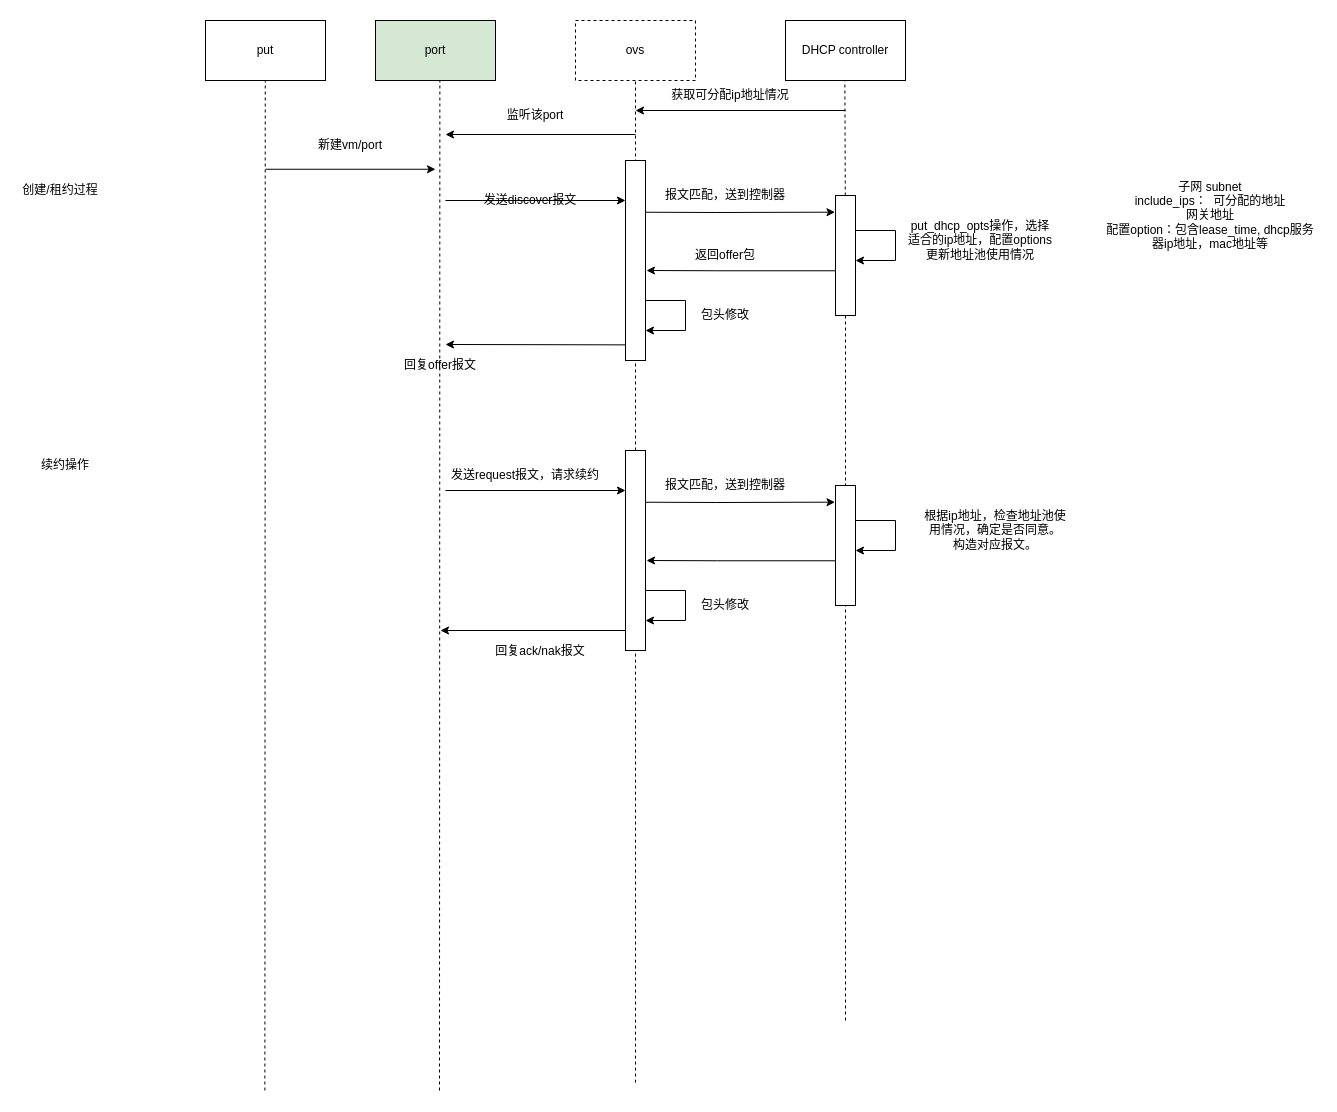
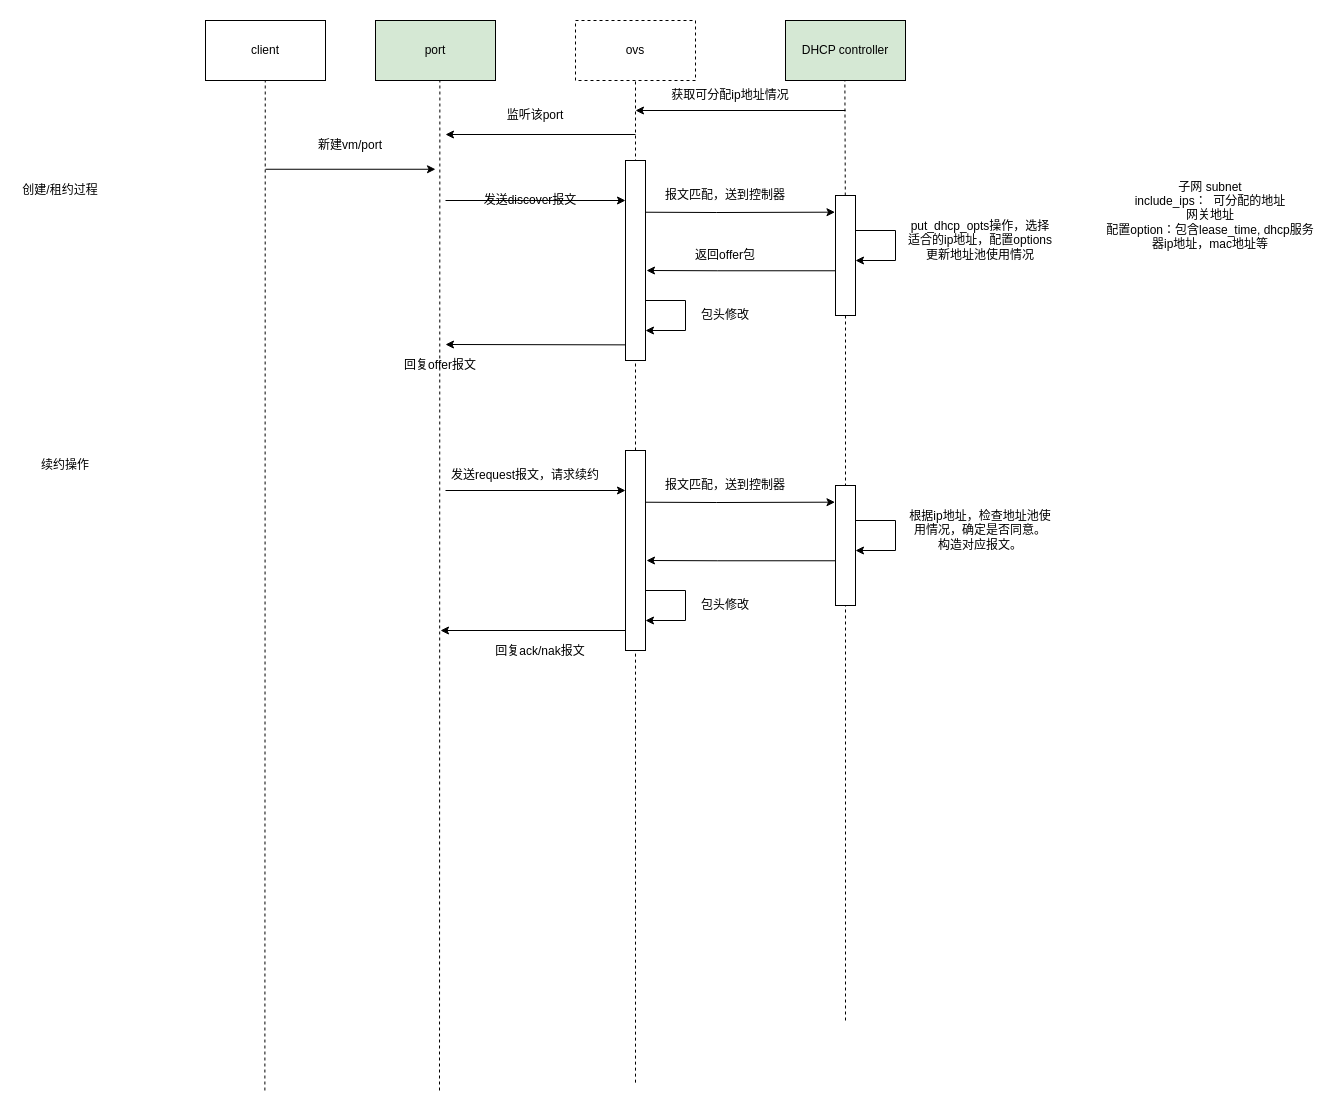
(266, 51) -> (266, 51)
(846, 51) -> (846, 51)
(996, 531) -> (981, 531)
